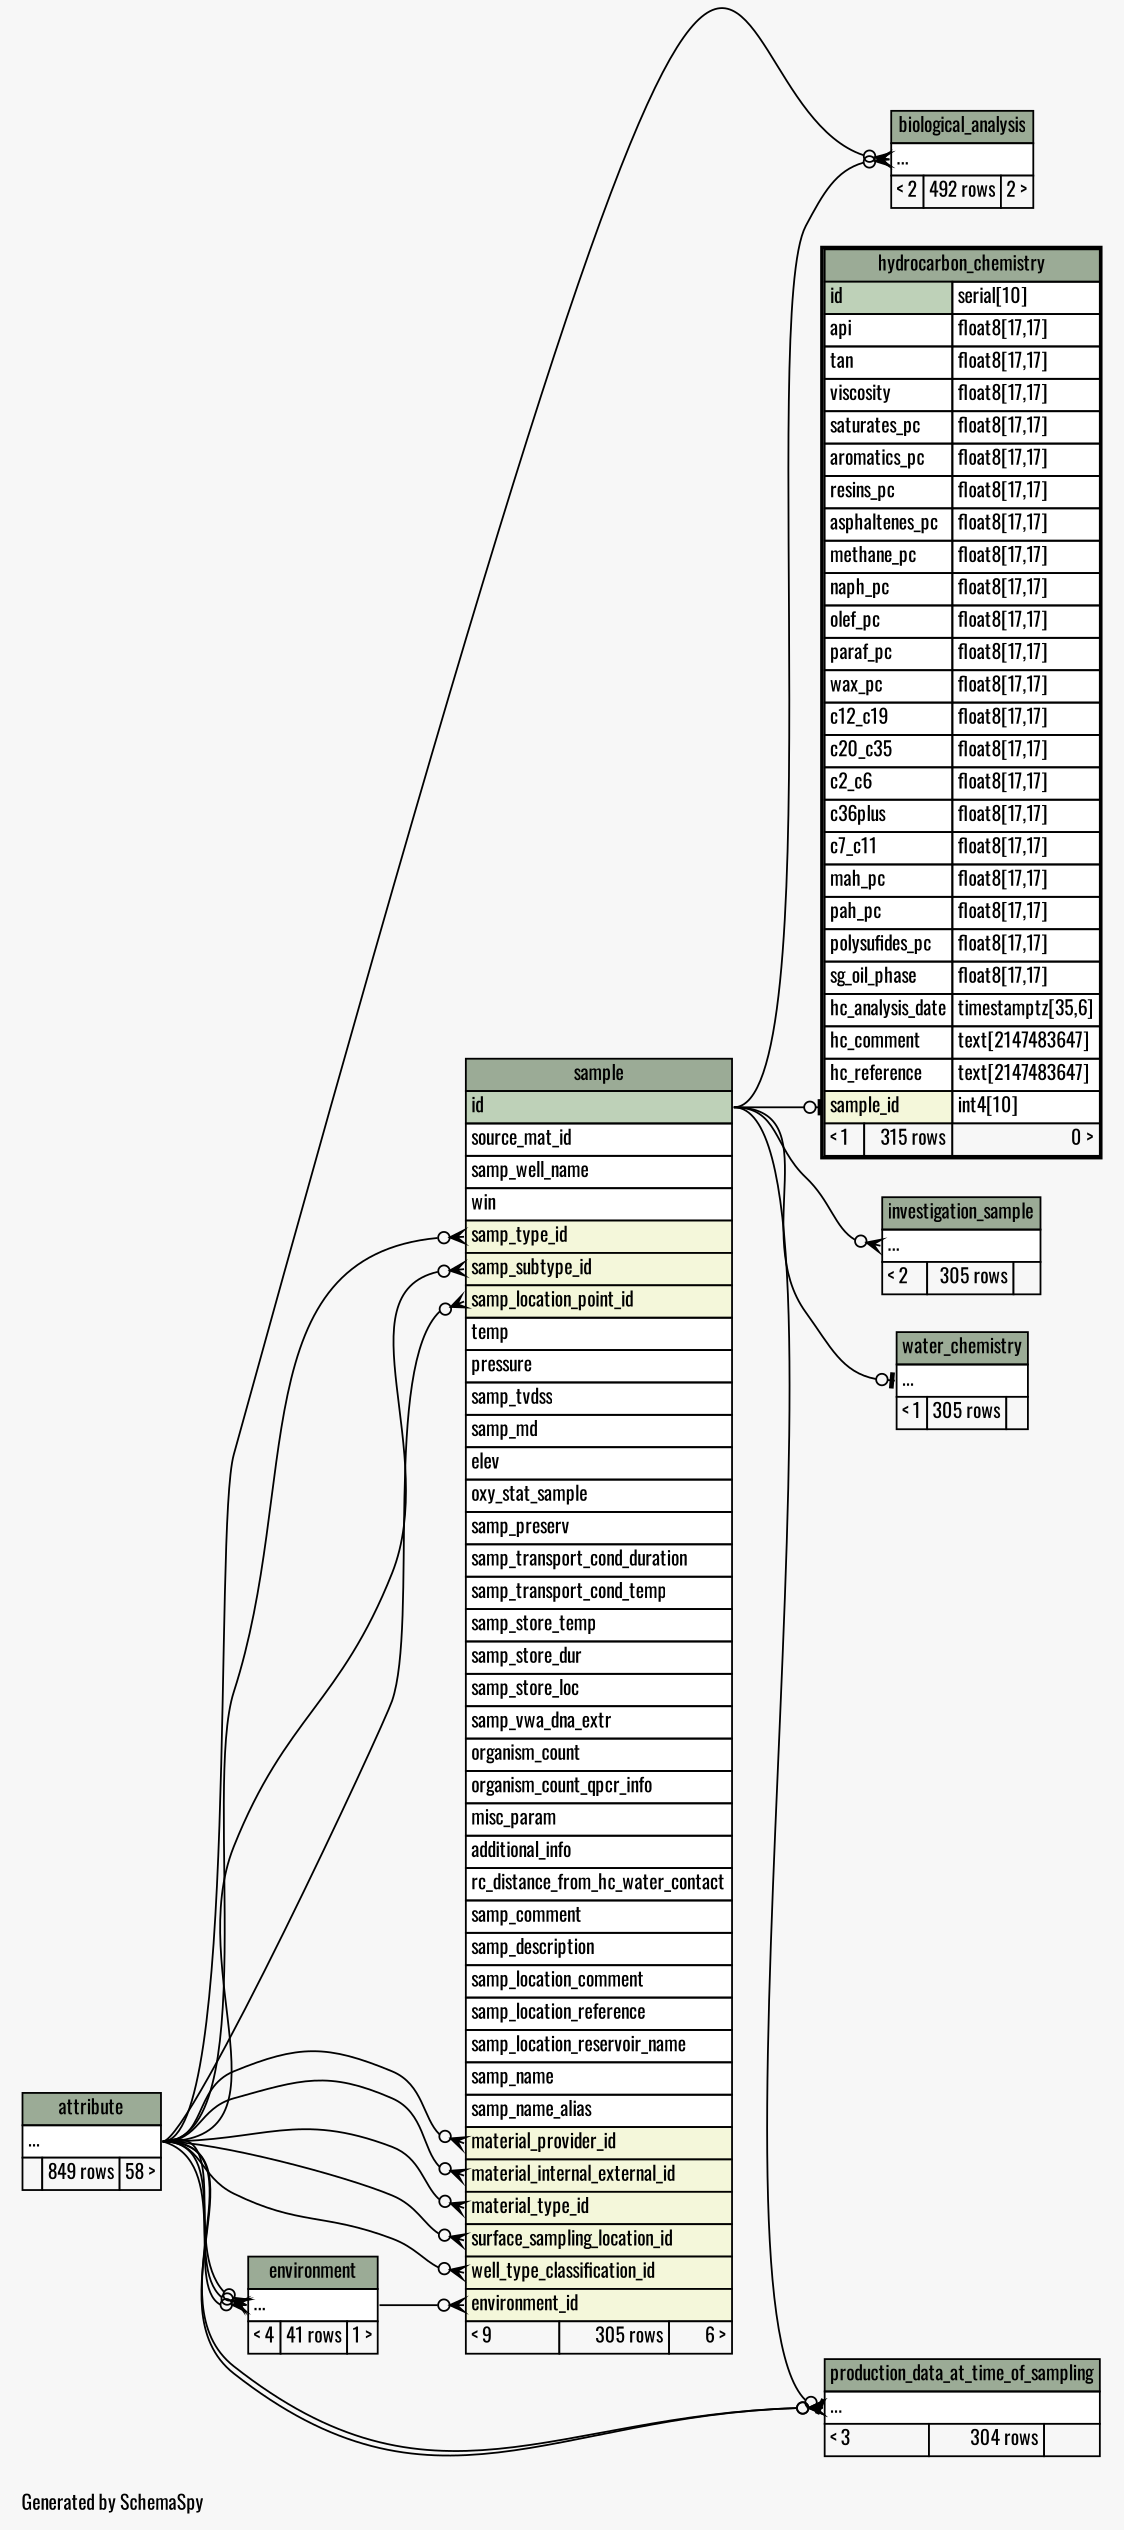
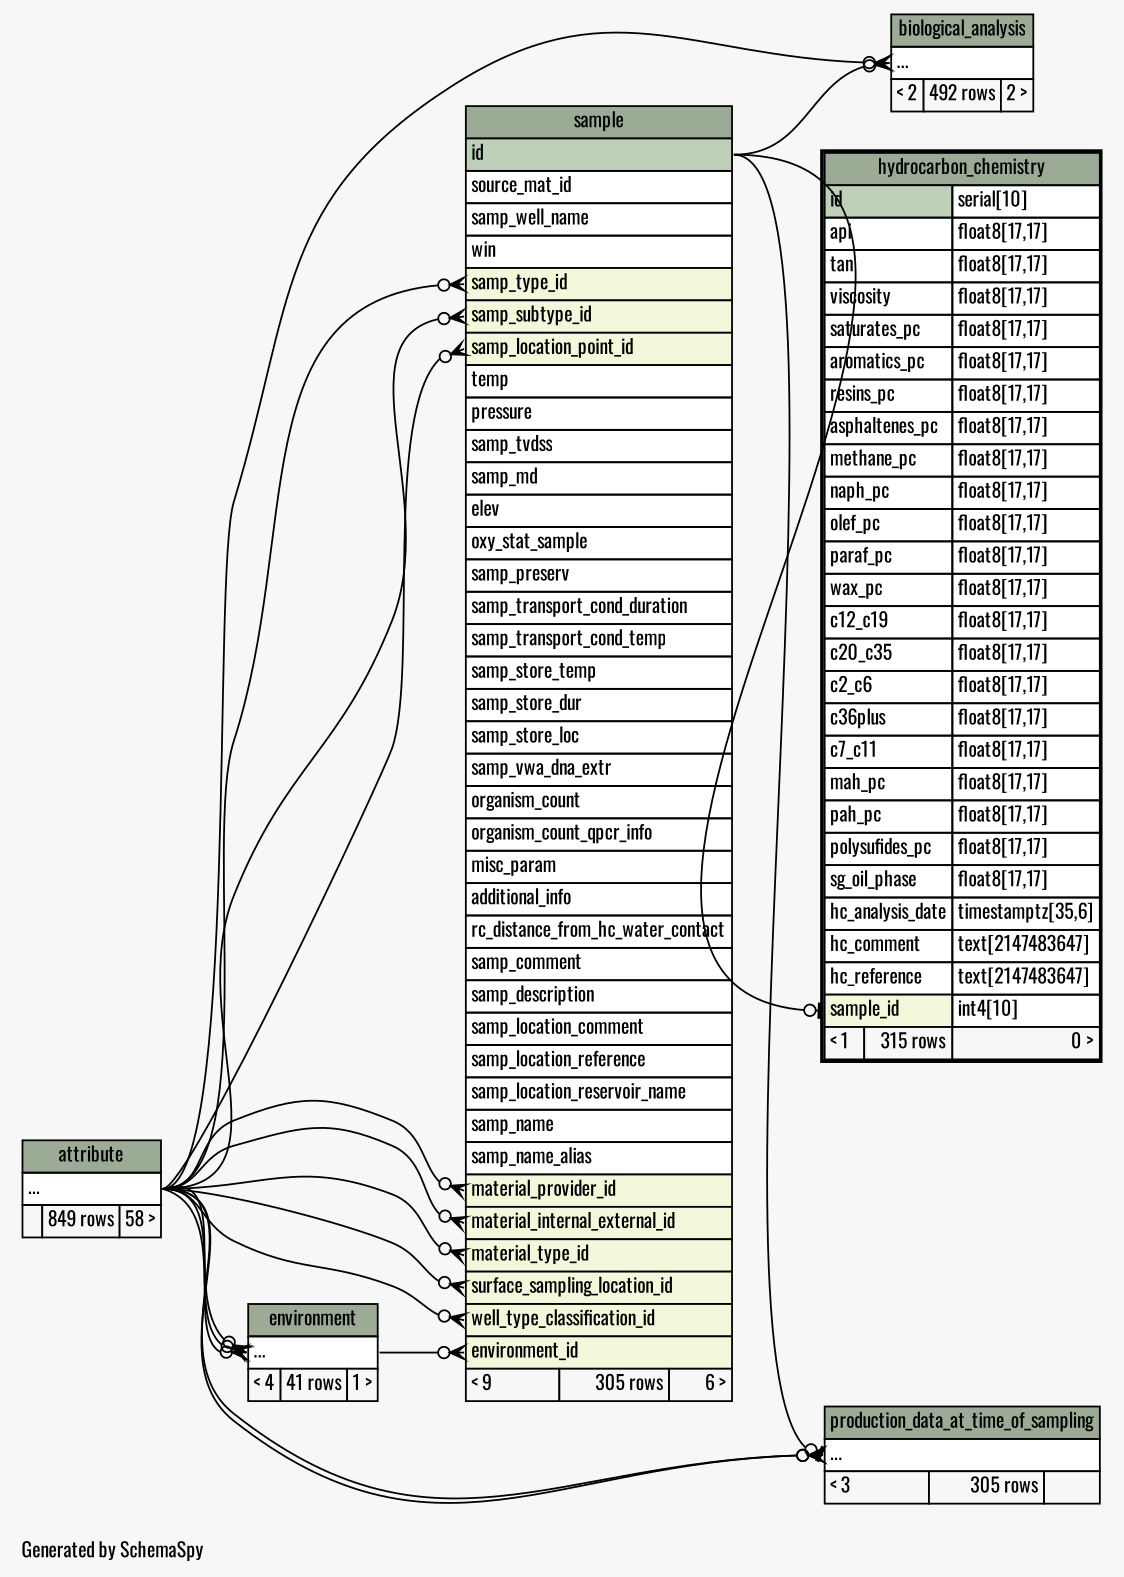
(961, 1246) -> none
(961, 1381) -> none
(1005, 2439) -> (1005, 1487)
